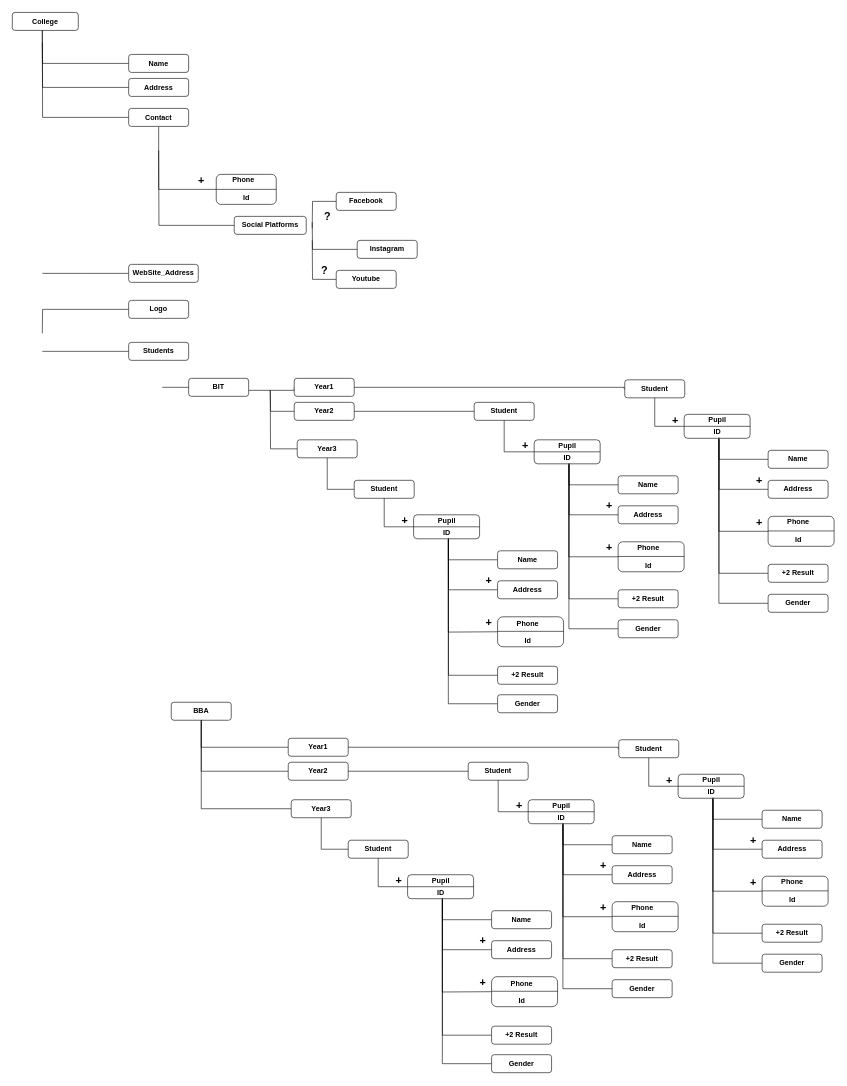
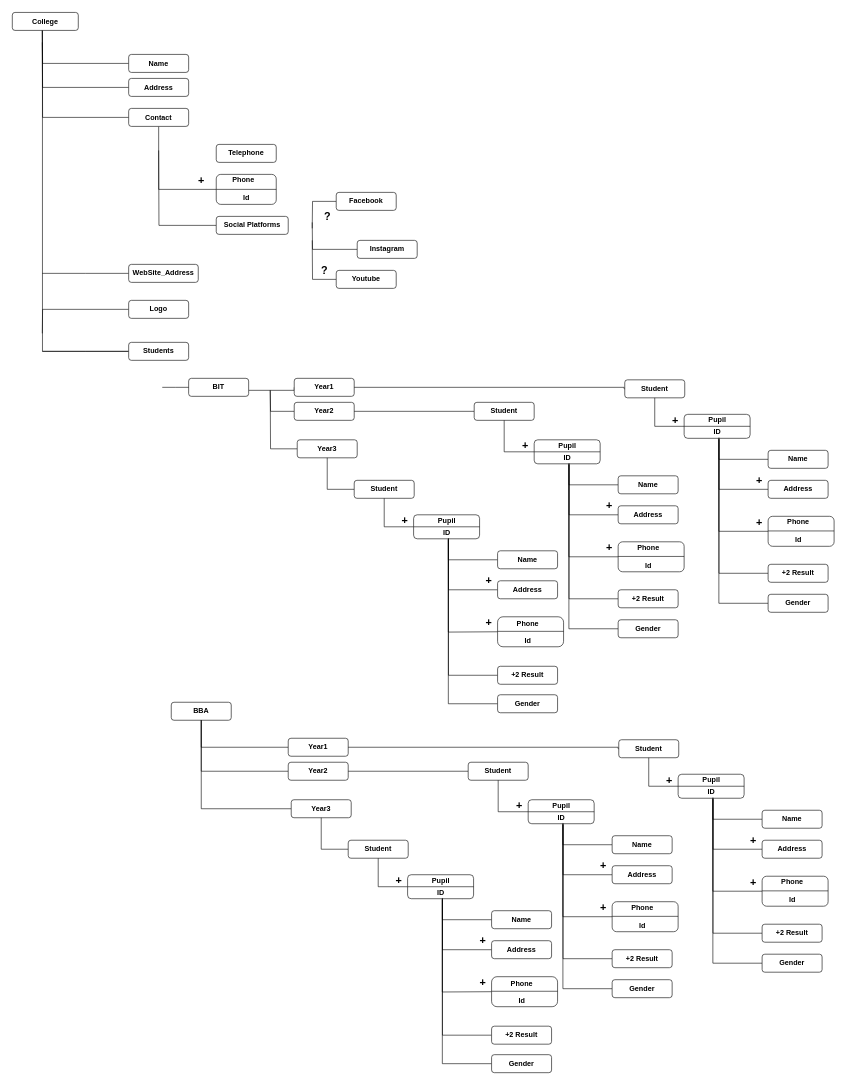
none -> (246, 153)
none -> (42, 213)
(270, 225) -> (252, 225)
